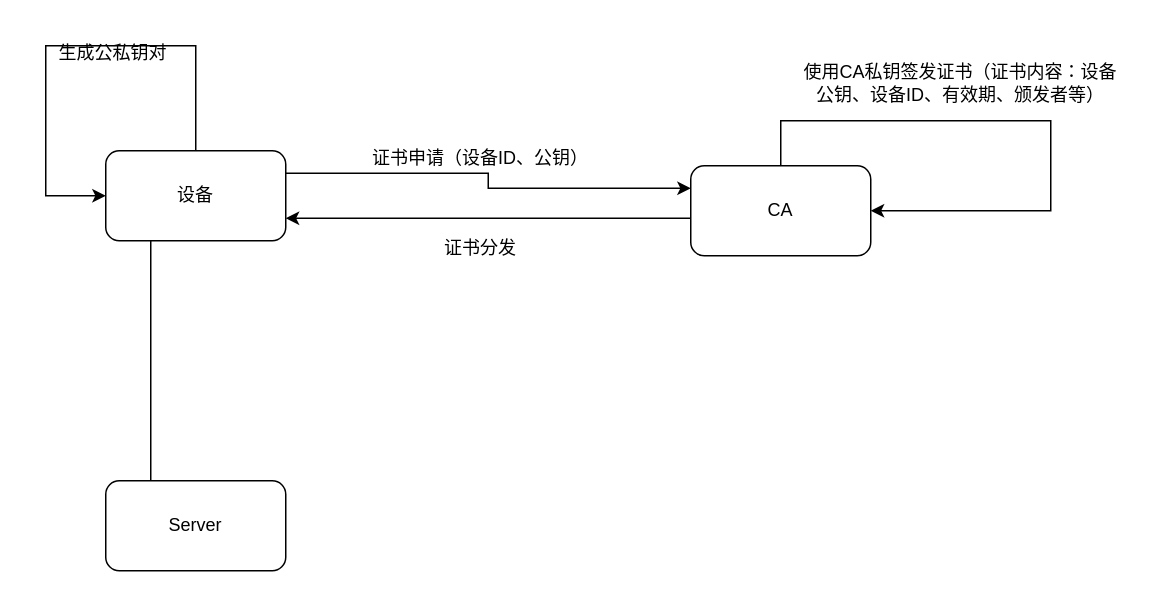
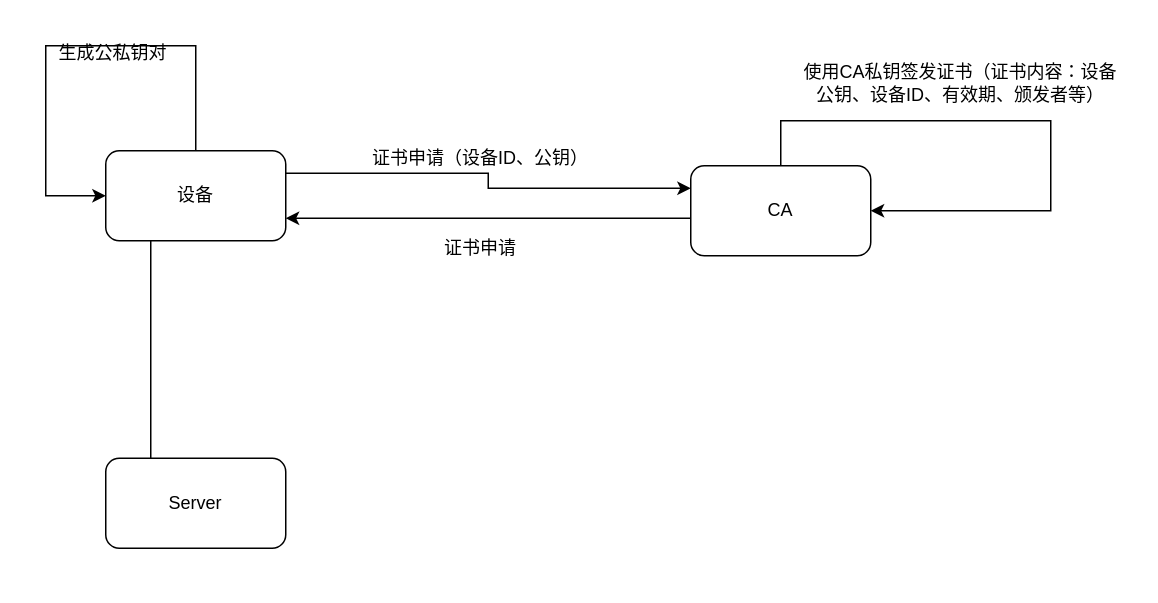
(481, 248) -> (481, 248)
(196, 526) -> (196, 503)
